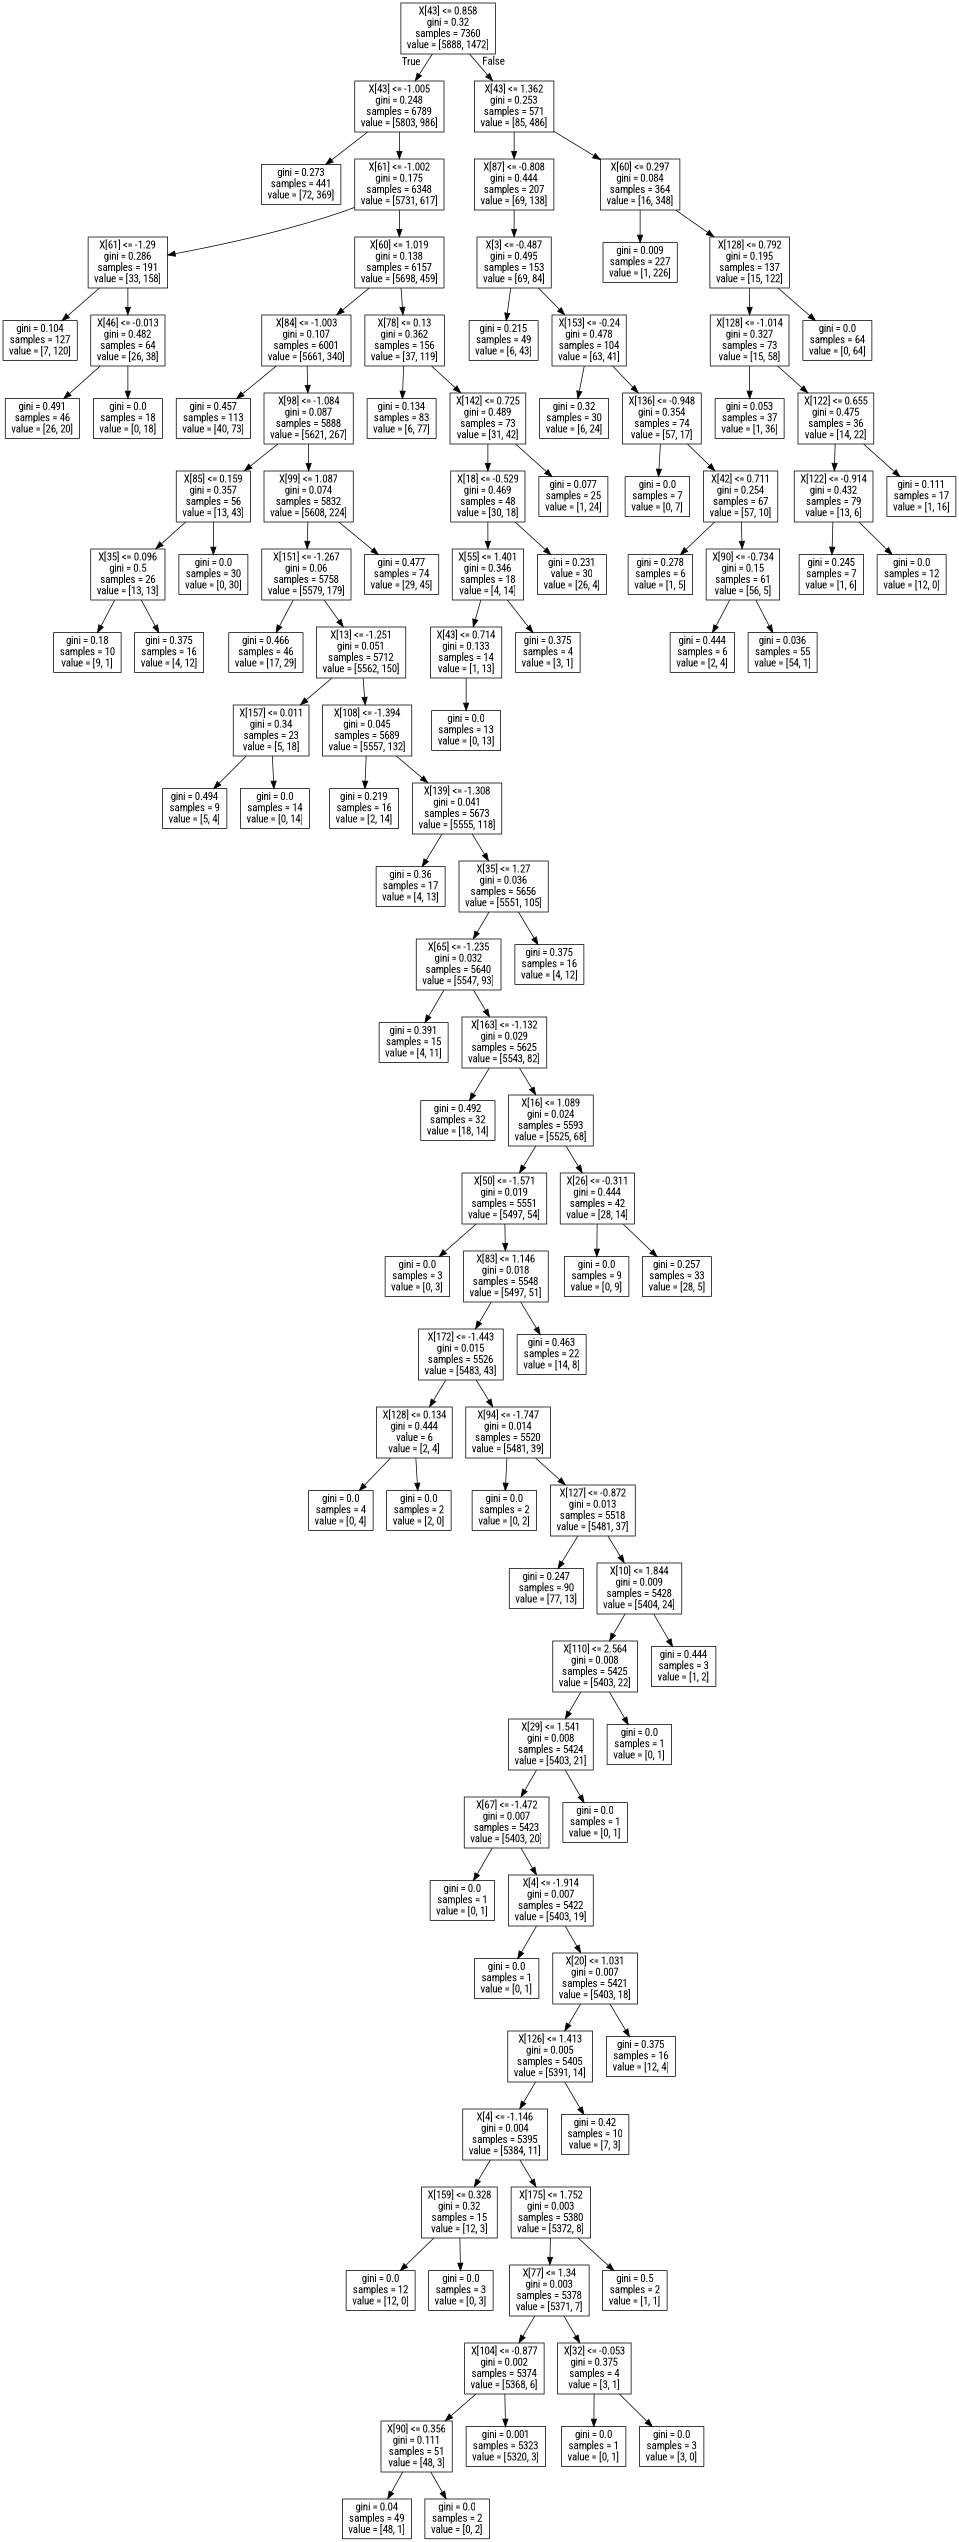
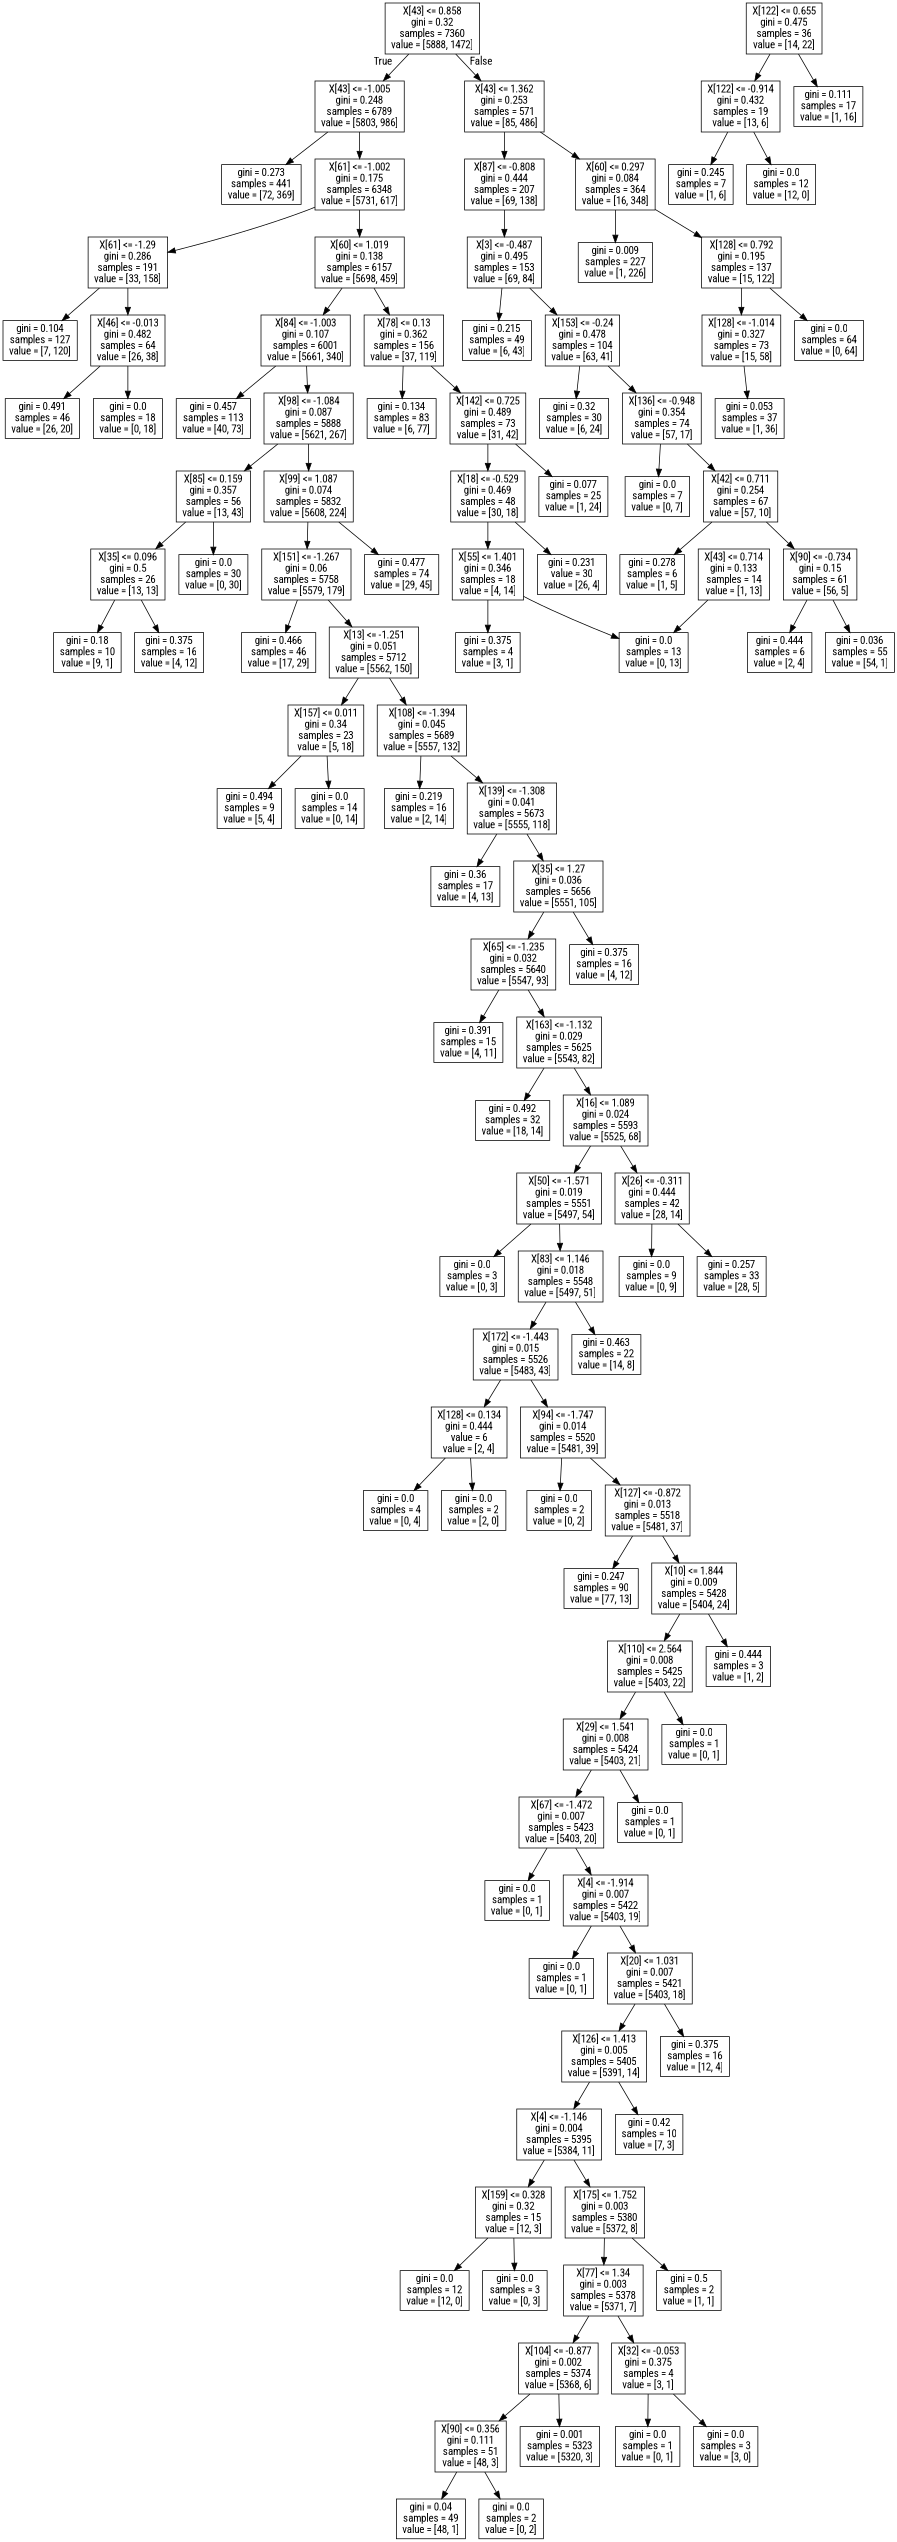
(790, 377) -> none
(834, 496) -> (741, 106)
(478, 610) -> (567, 617)
